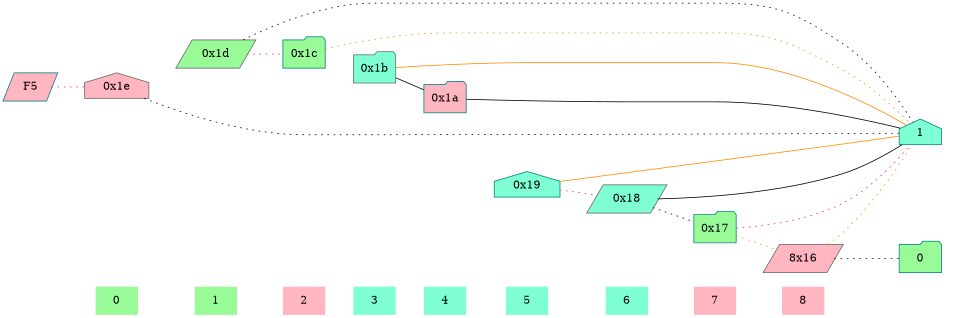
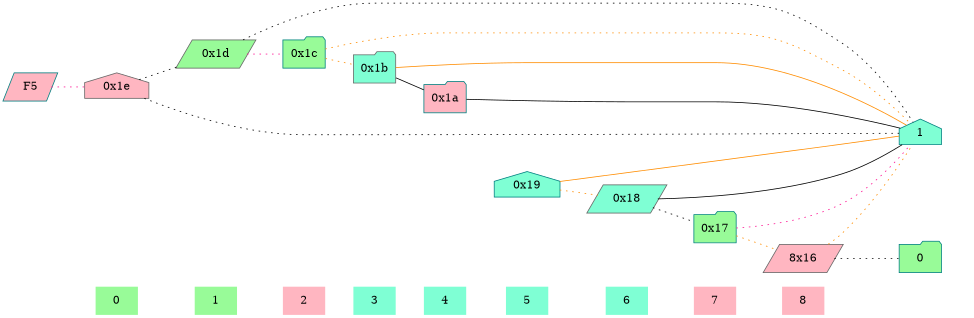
none -> (339, 62)
none -> (158, 73)
(579, 193) -> (579, 193)
